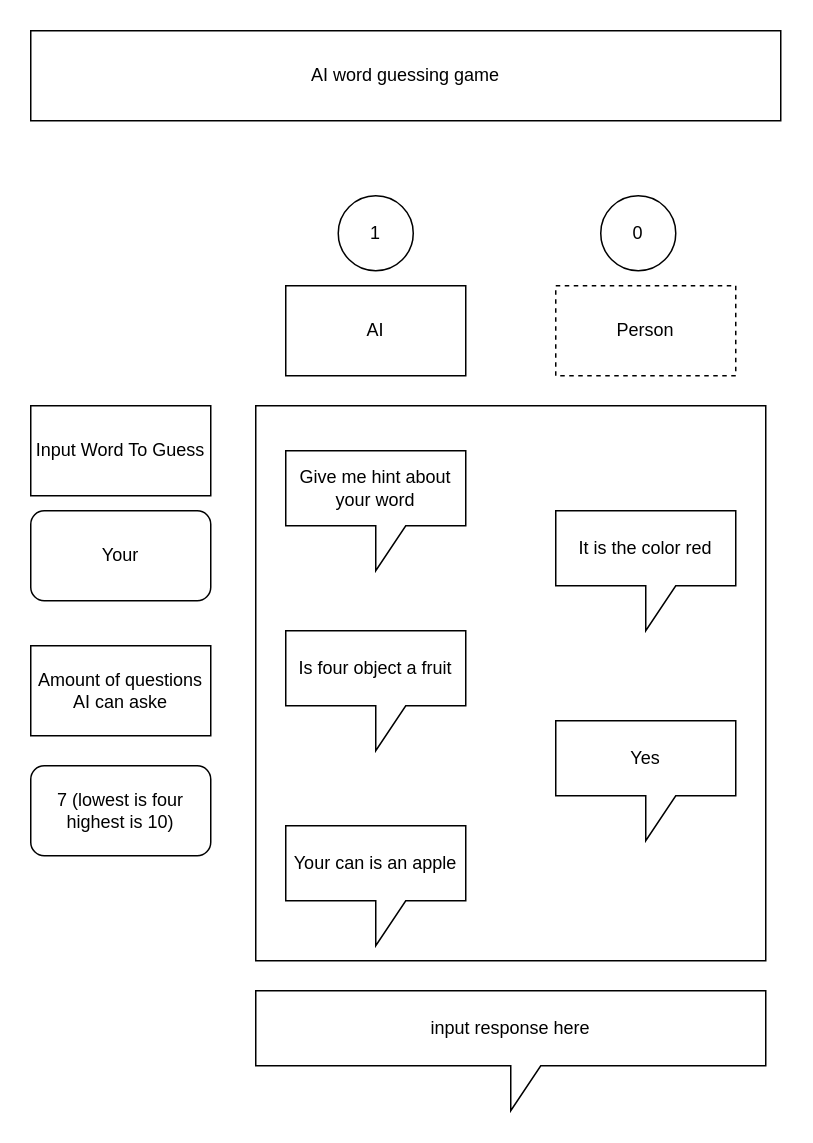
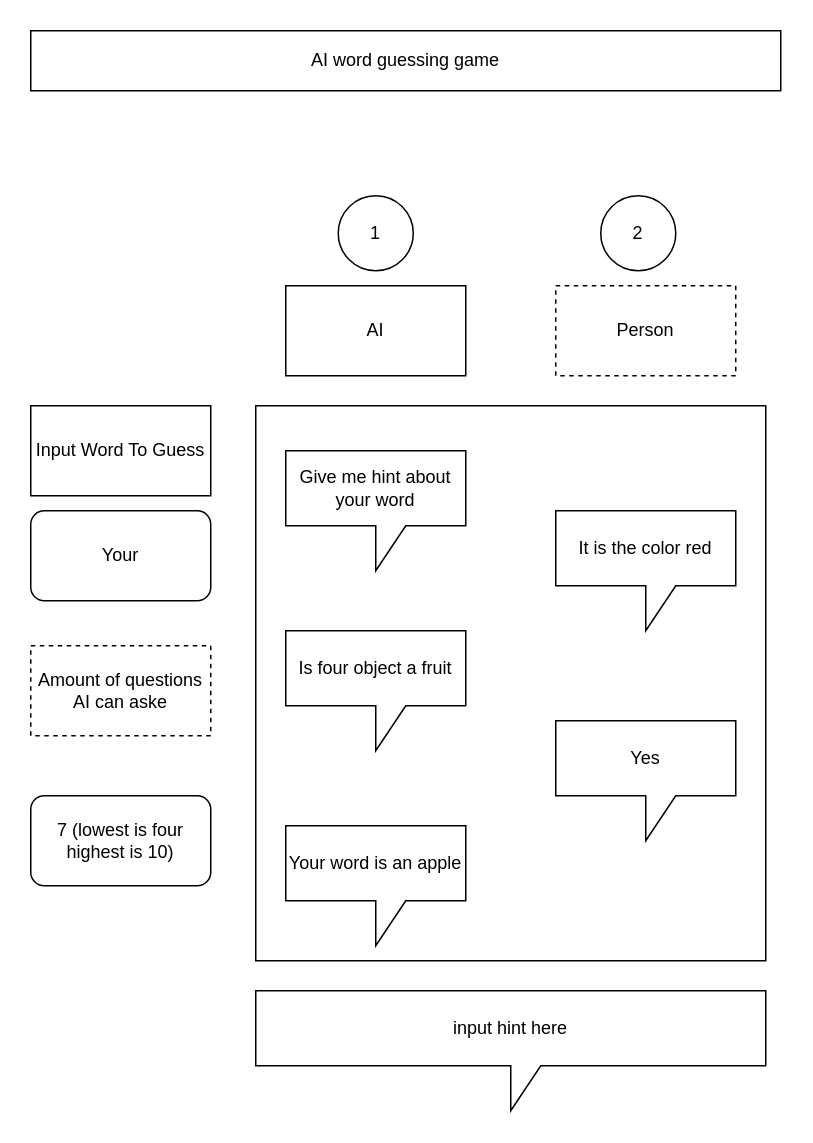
(406, 76) -> (406, 61)
(638, 233) -> (638, 233)
(121, 691) -> (121, 691)
(121, 811) -> (121, 841)
(376, 863) -> (376, 863)
(511, 1028) -> (511, 1028)
